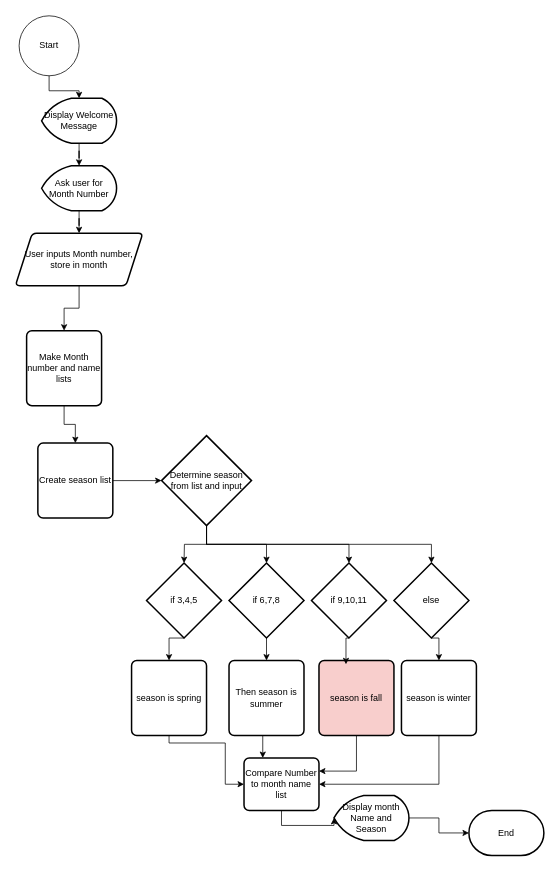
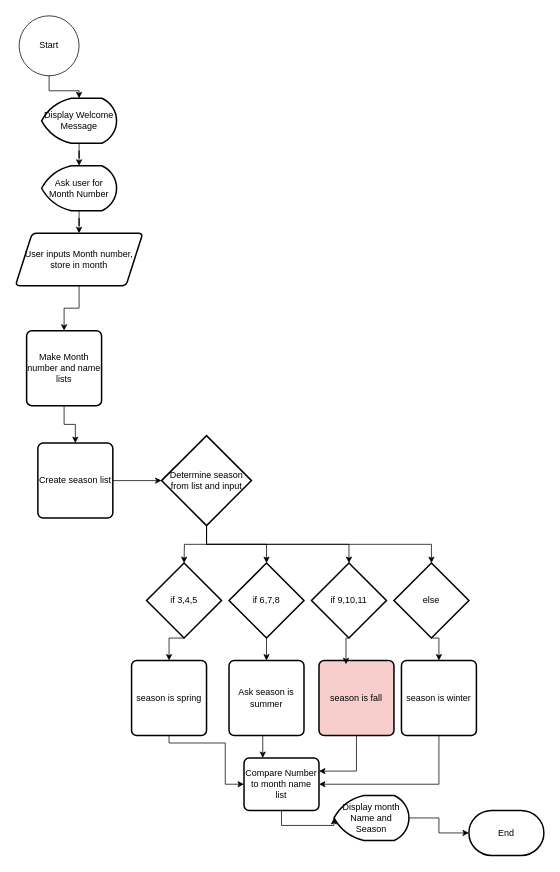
(267, 698) -> (267, 698)
